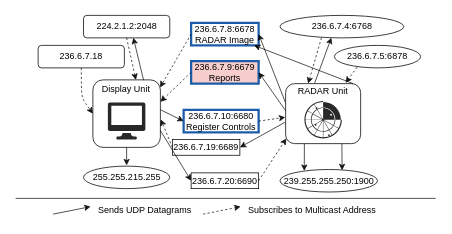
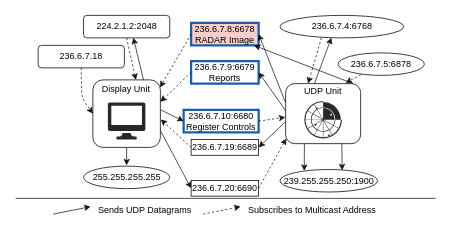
(225, 34) -> (225, 34)
(377, 57) -> (381, 64)
(225, 72) -> (225, 72)
(323, 91) -> (323, 91)
(206, 147) -> (225, 147)
(127, 177) -> (127, 177)
(225, 181) -> (225, 188)
